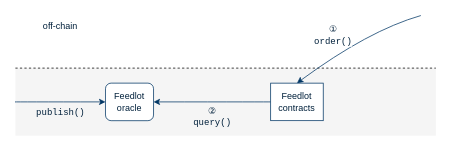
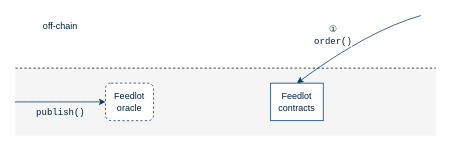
(129, 102) -> (129, 102)
(160, 102) -> none
